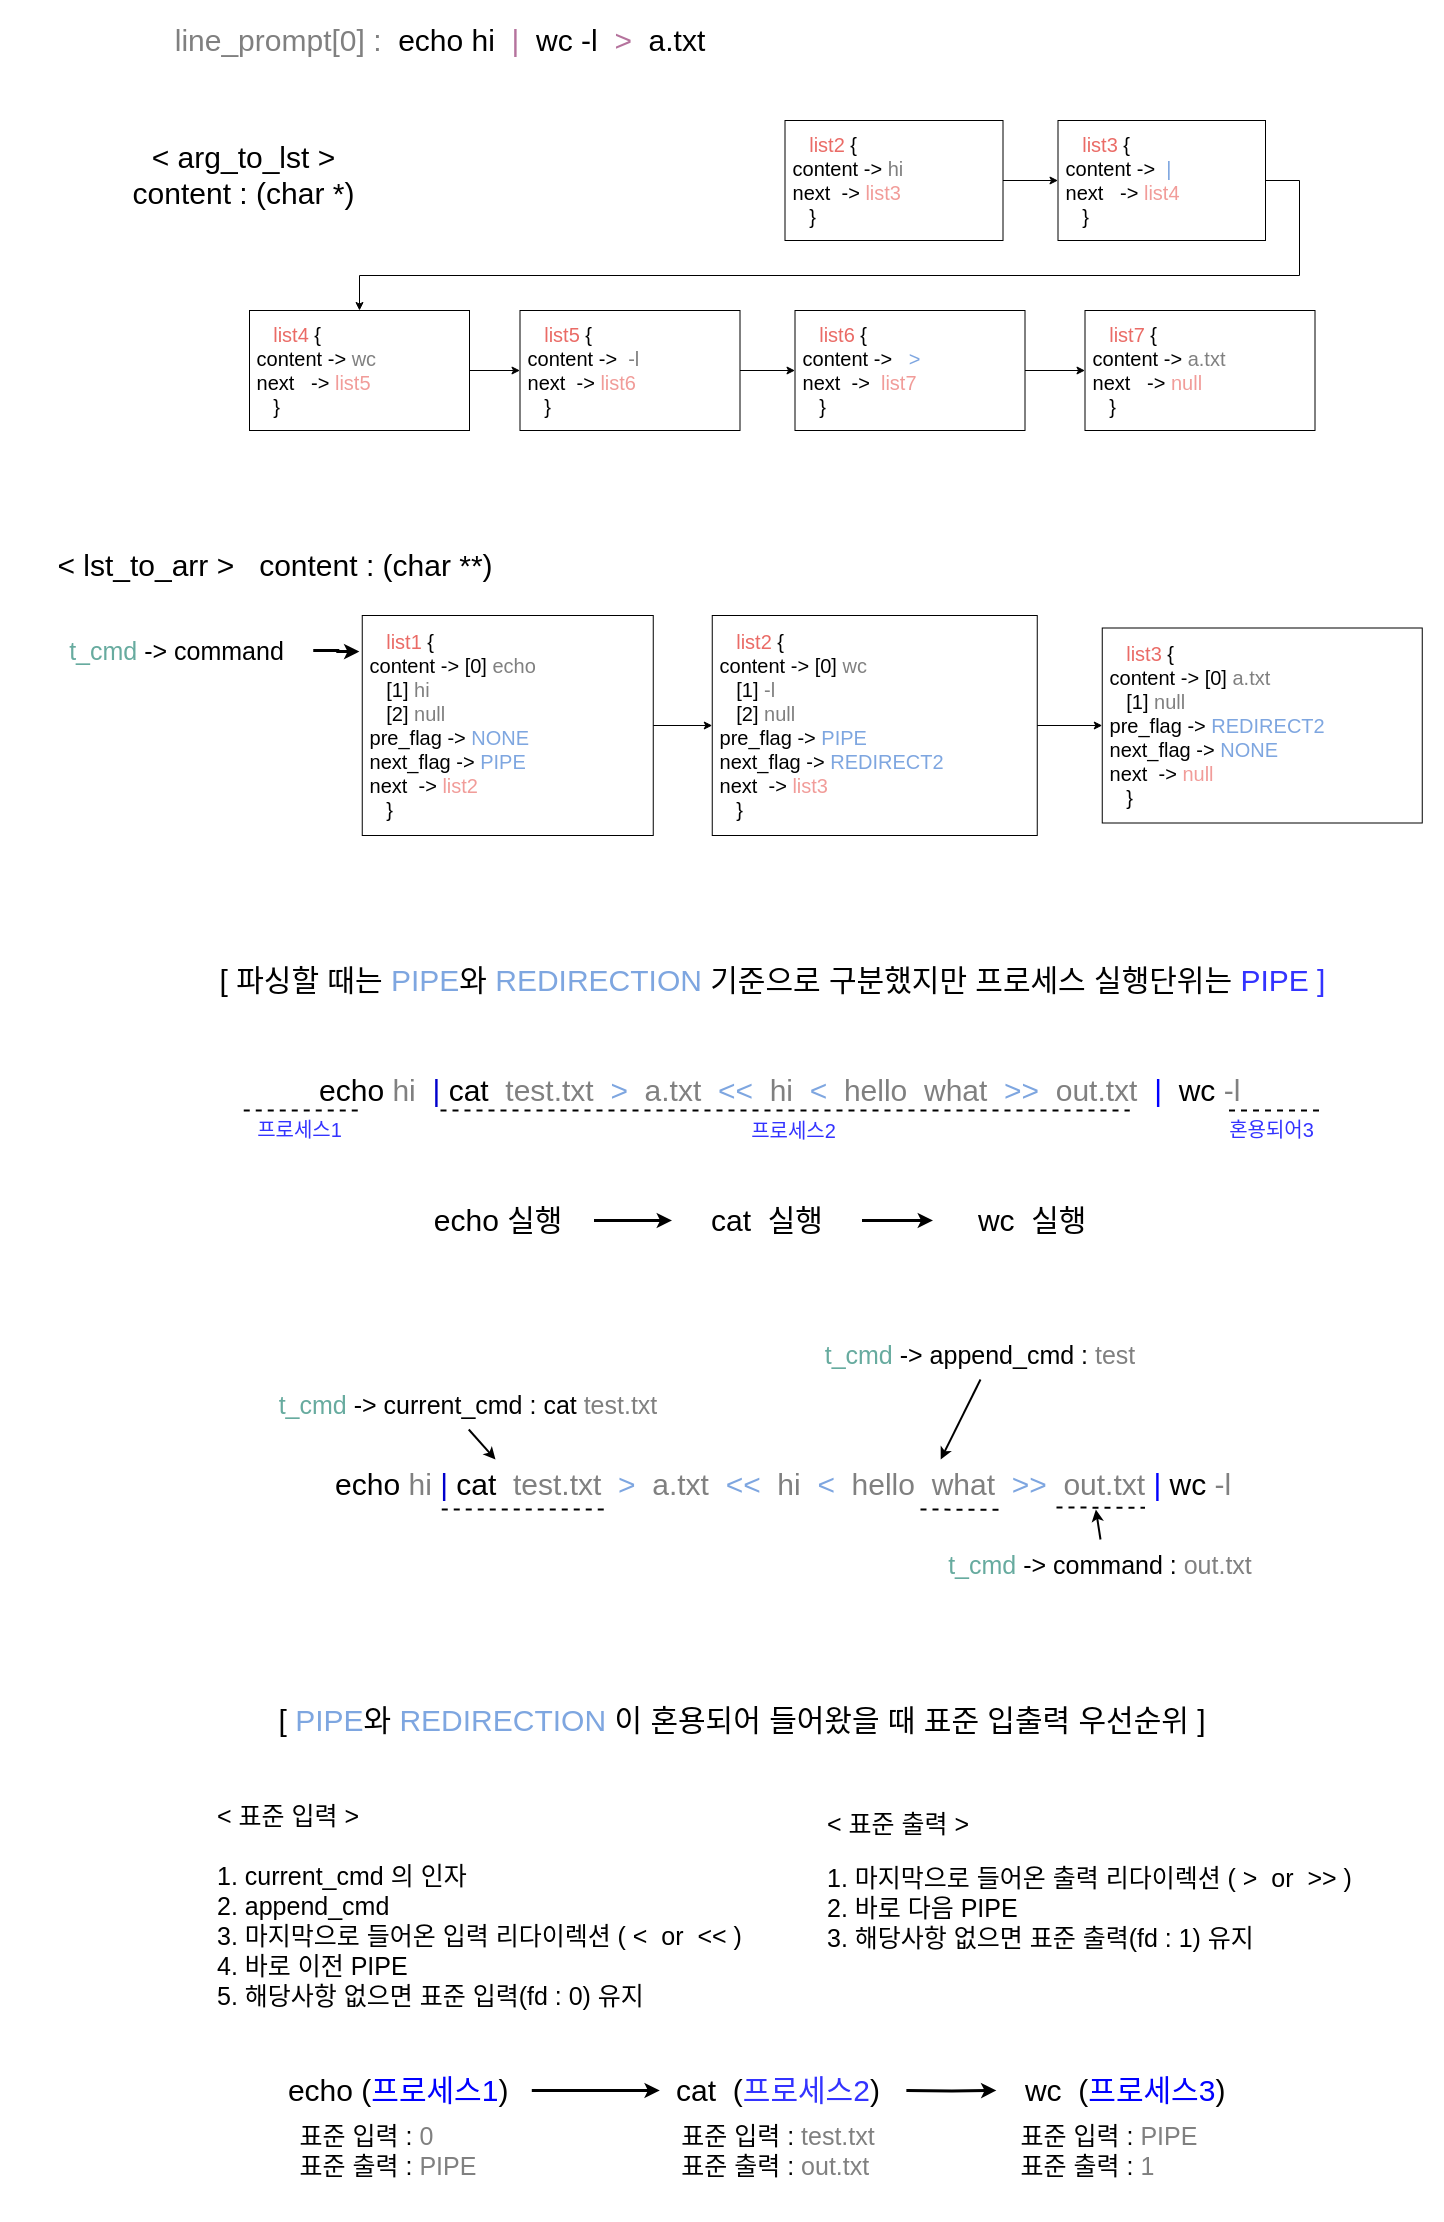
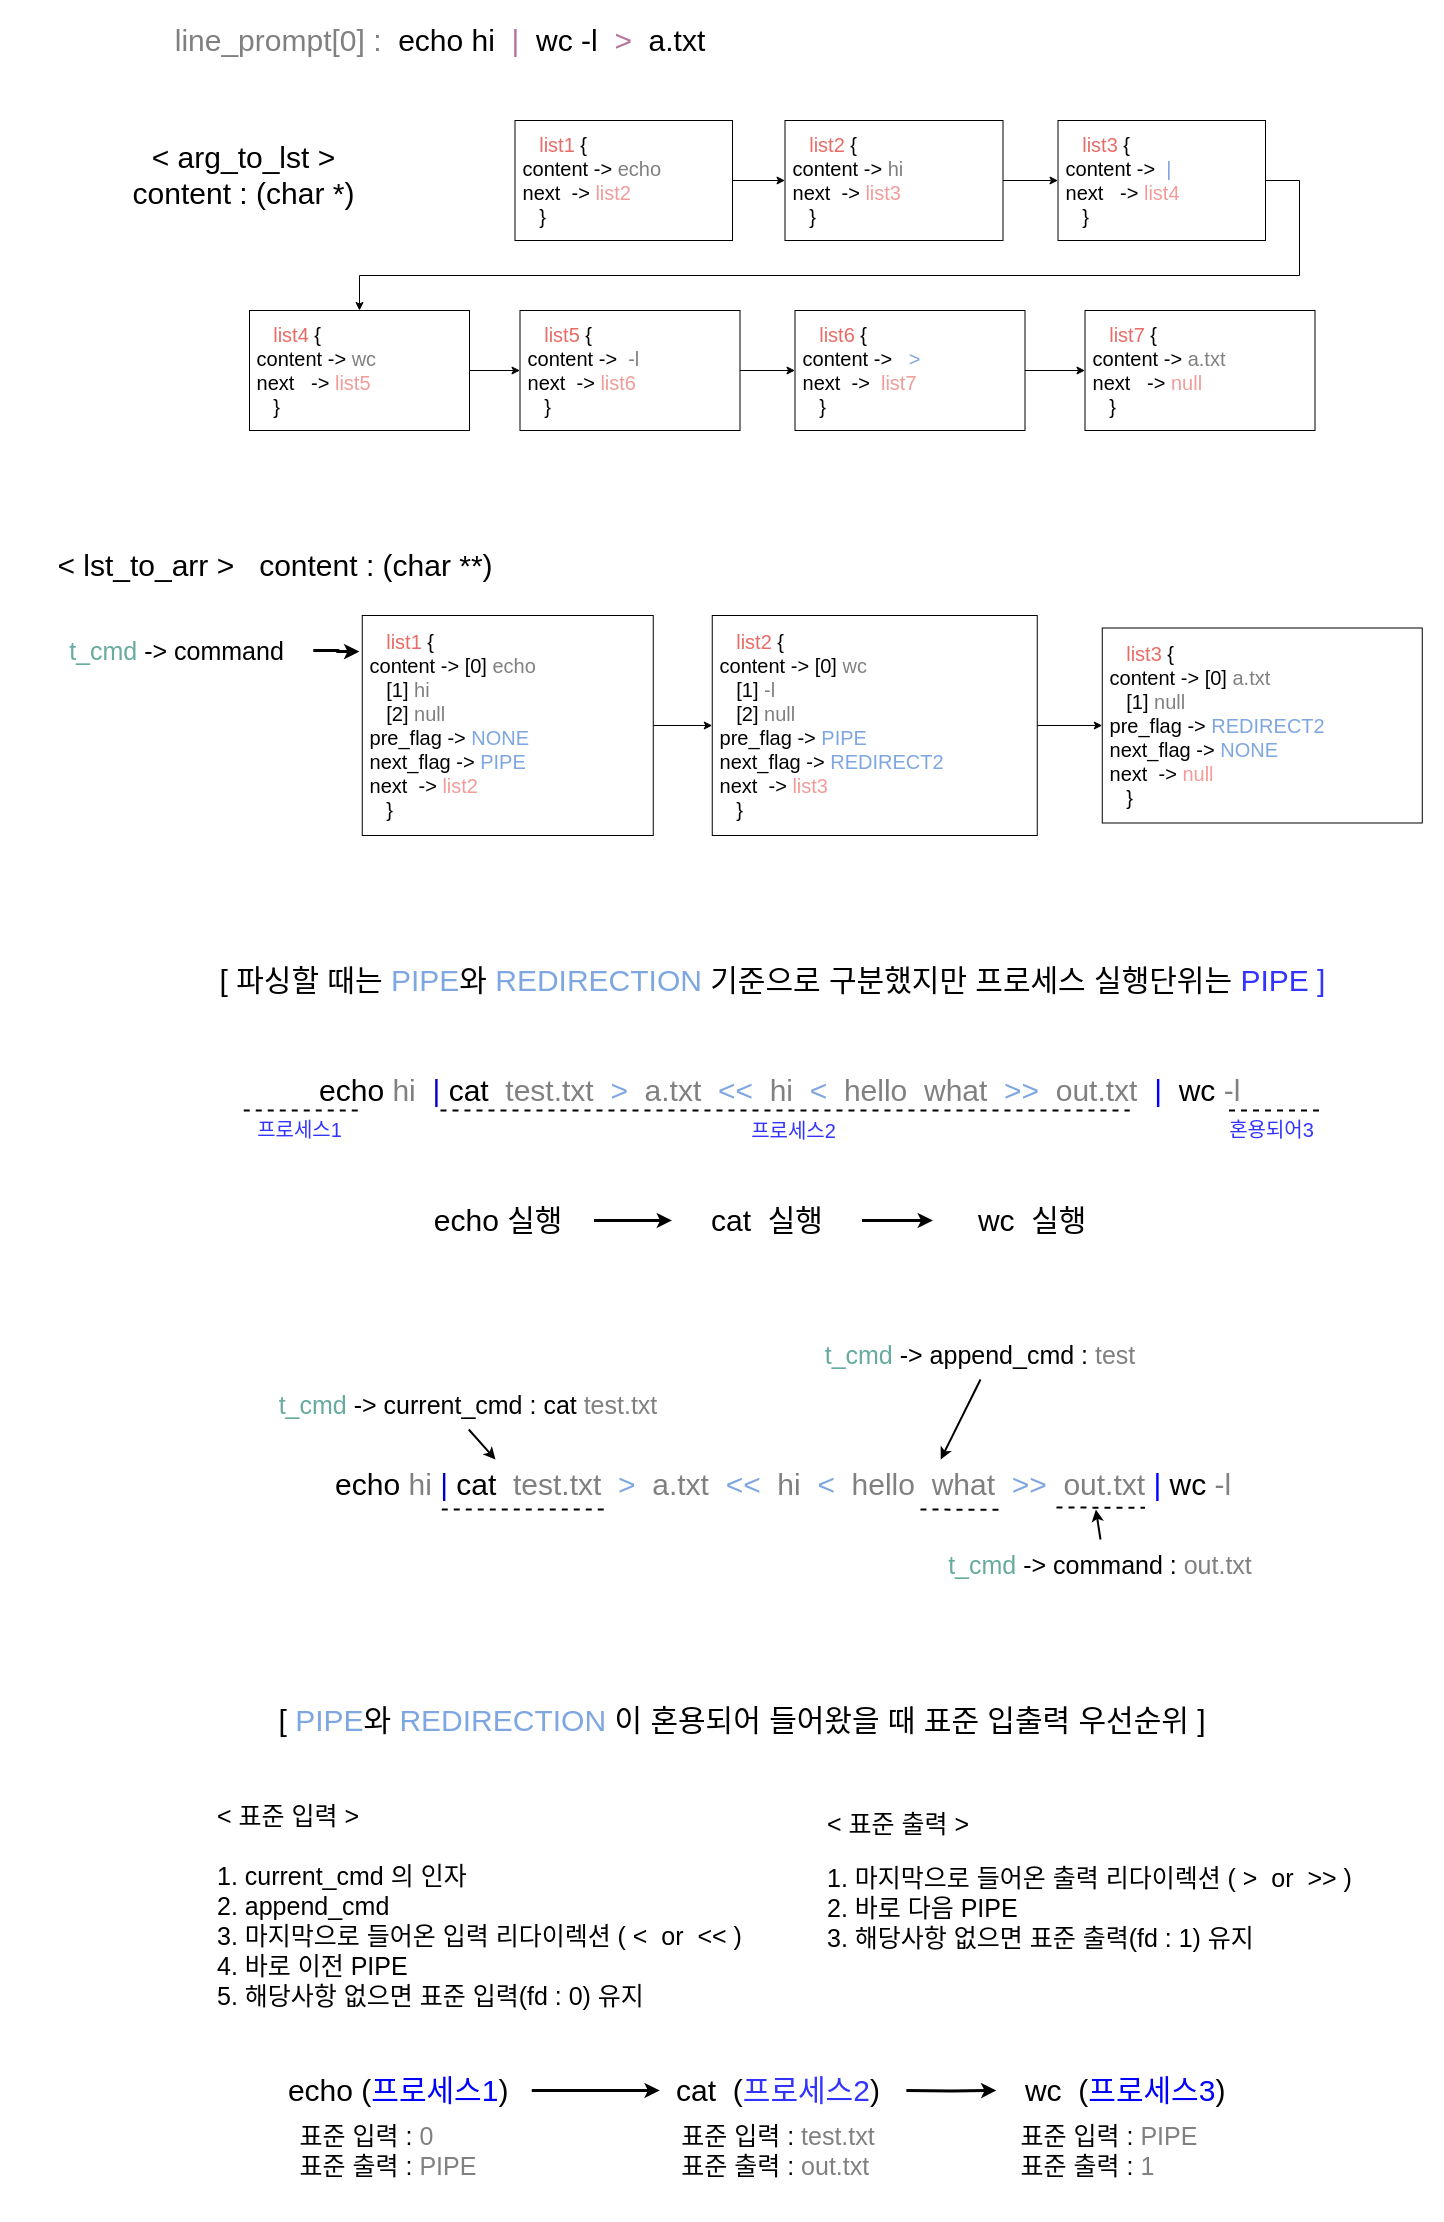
none -> (624, 181)
none -> (756, 181)
